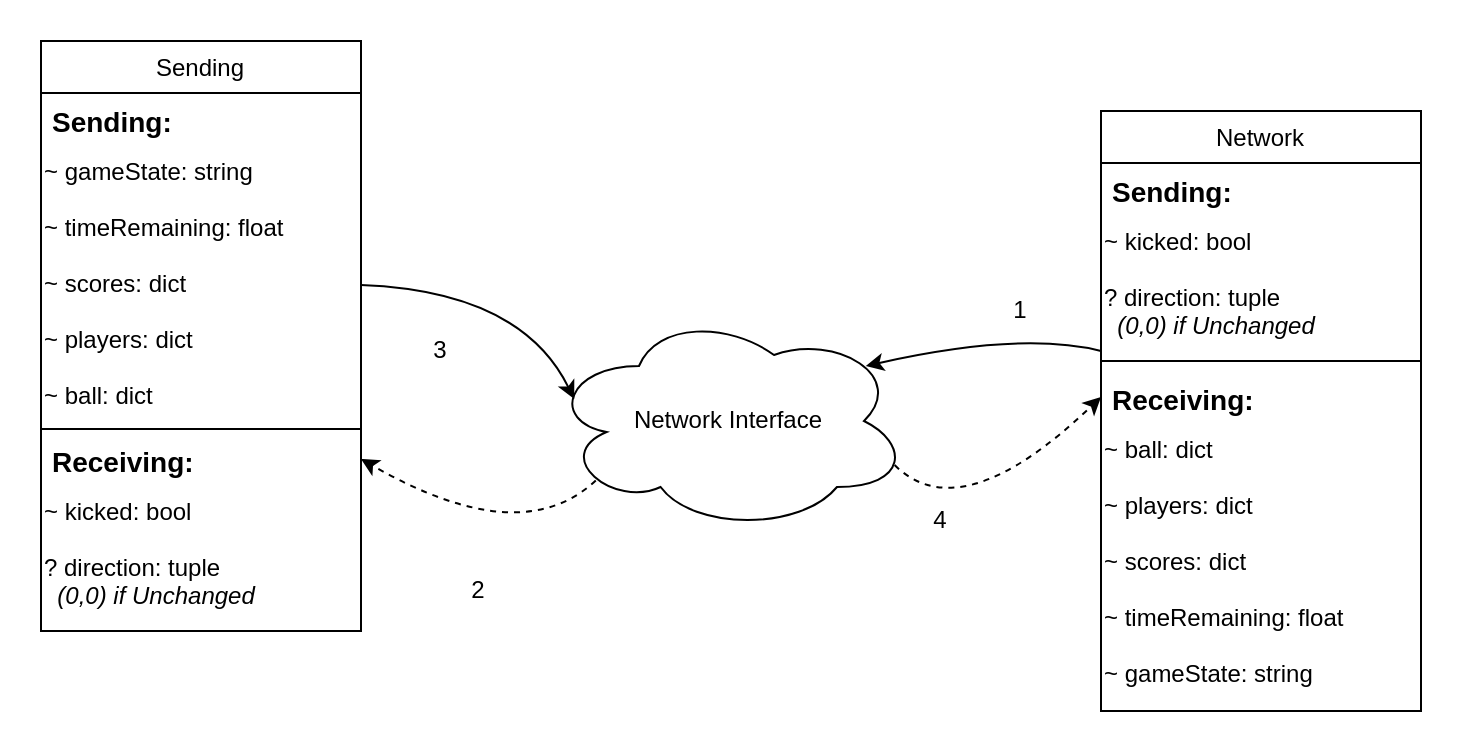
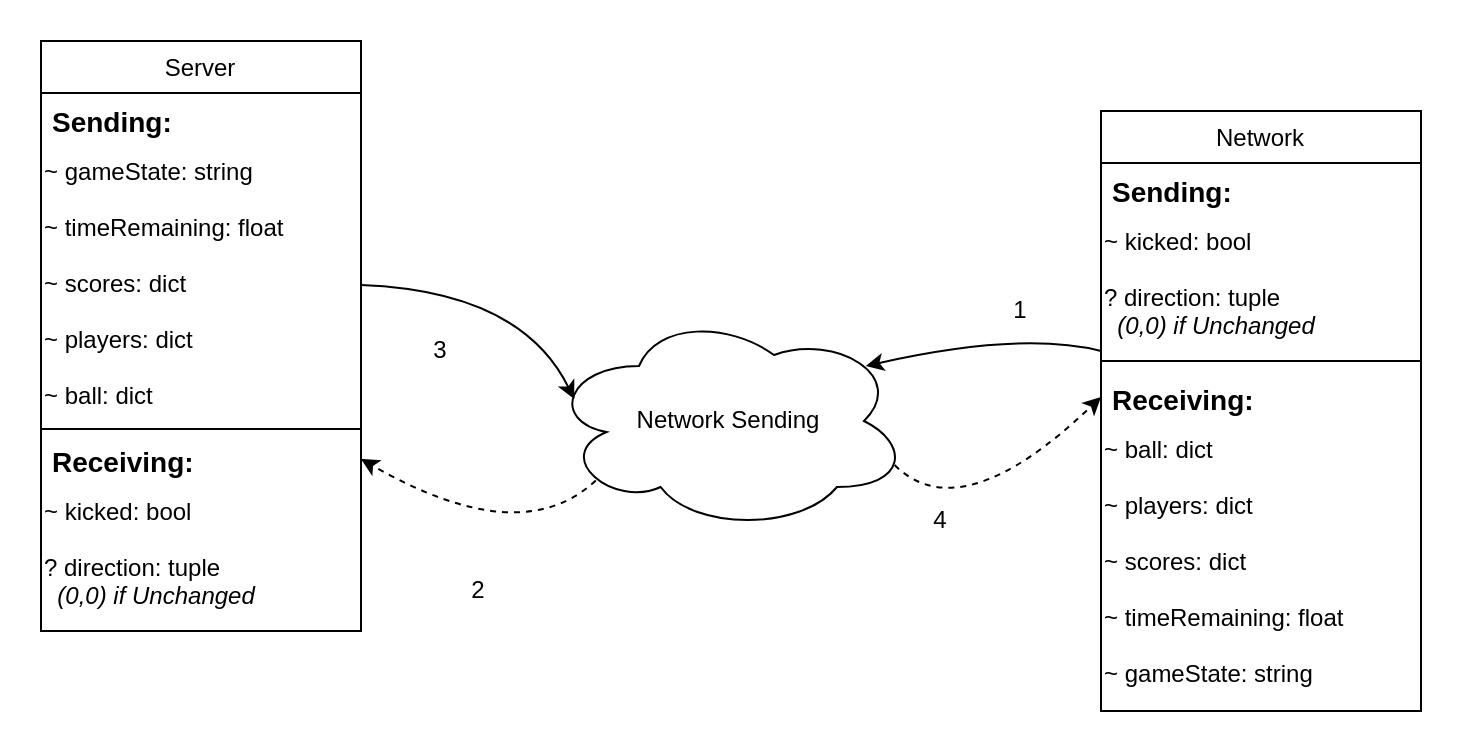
(200, 68) -> (200, 68)
(729, 421) -> (729, 421)
